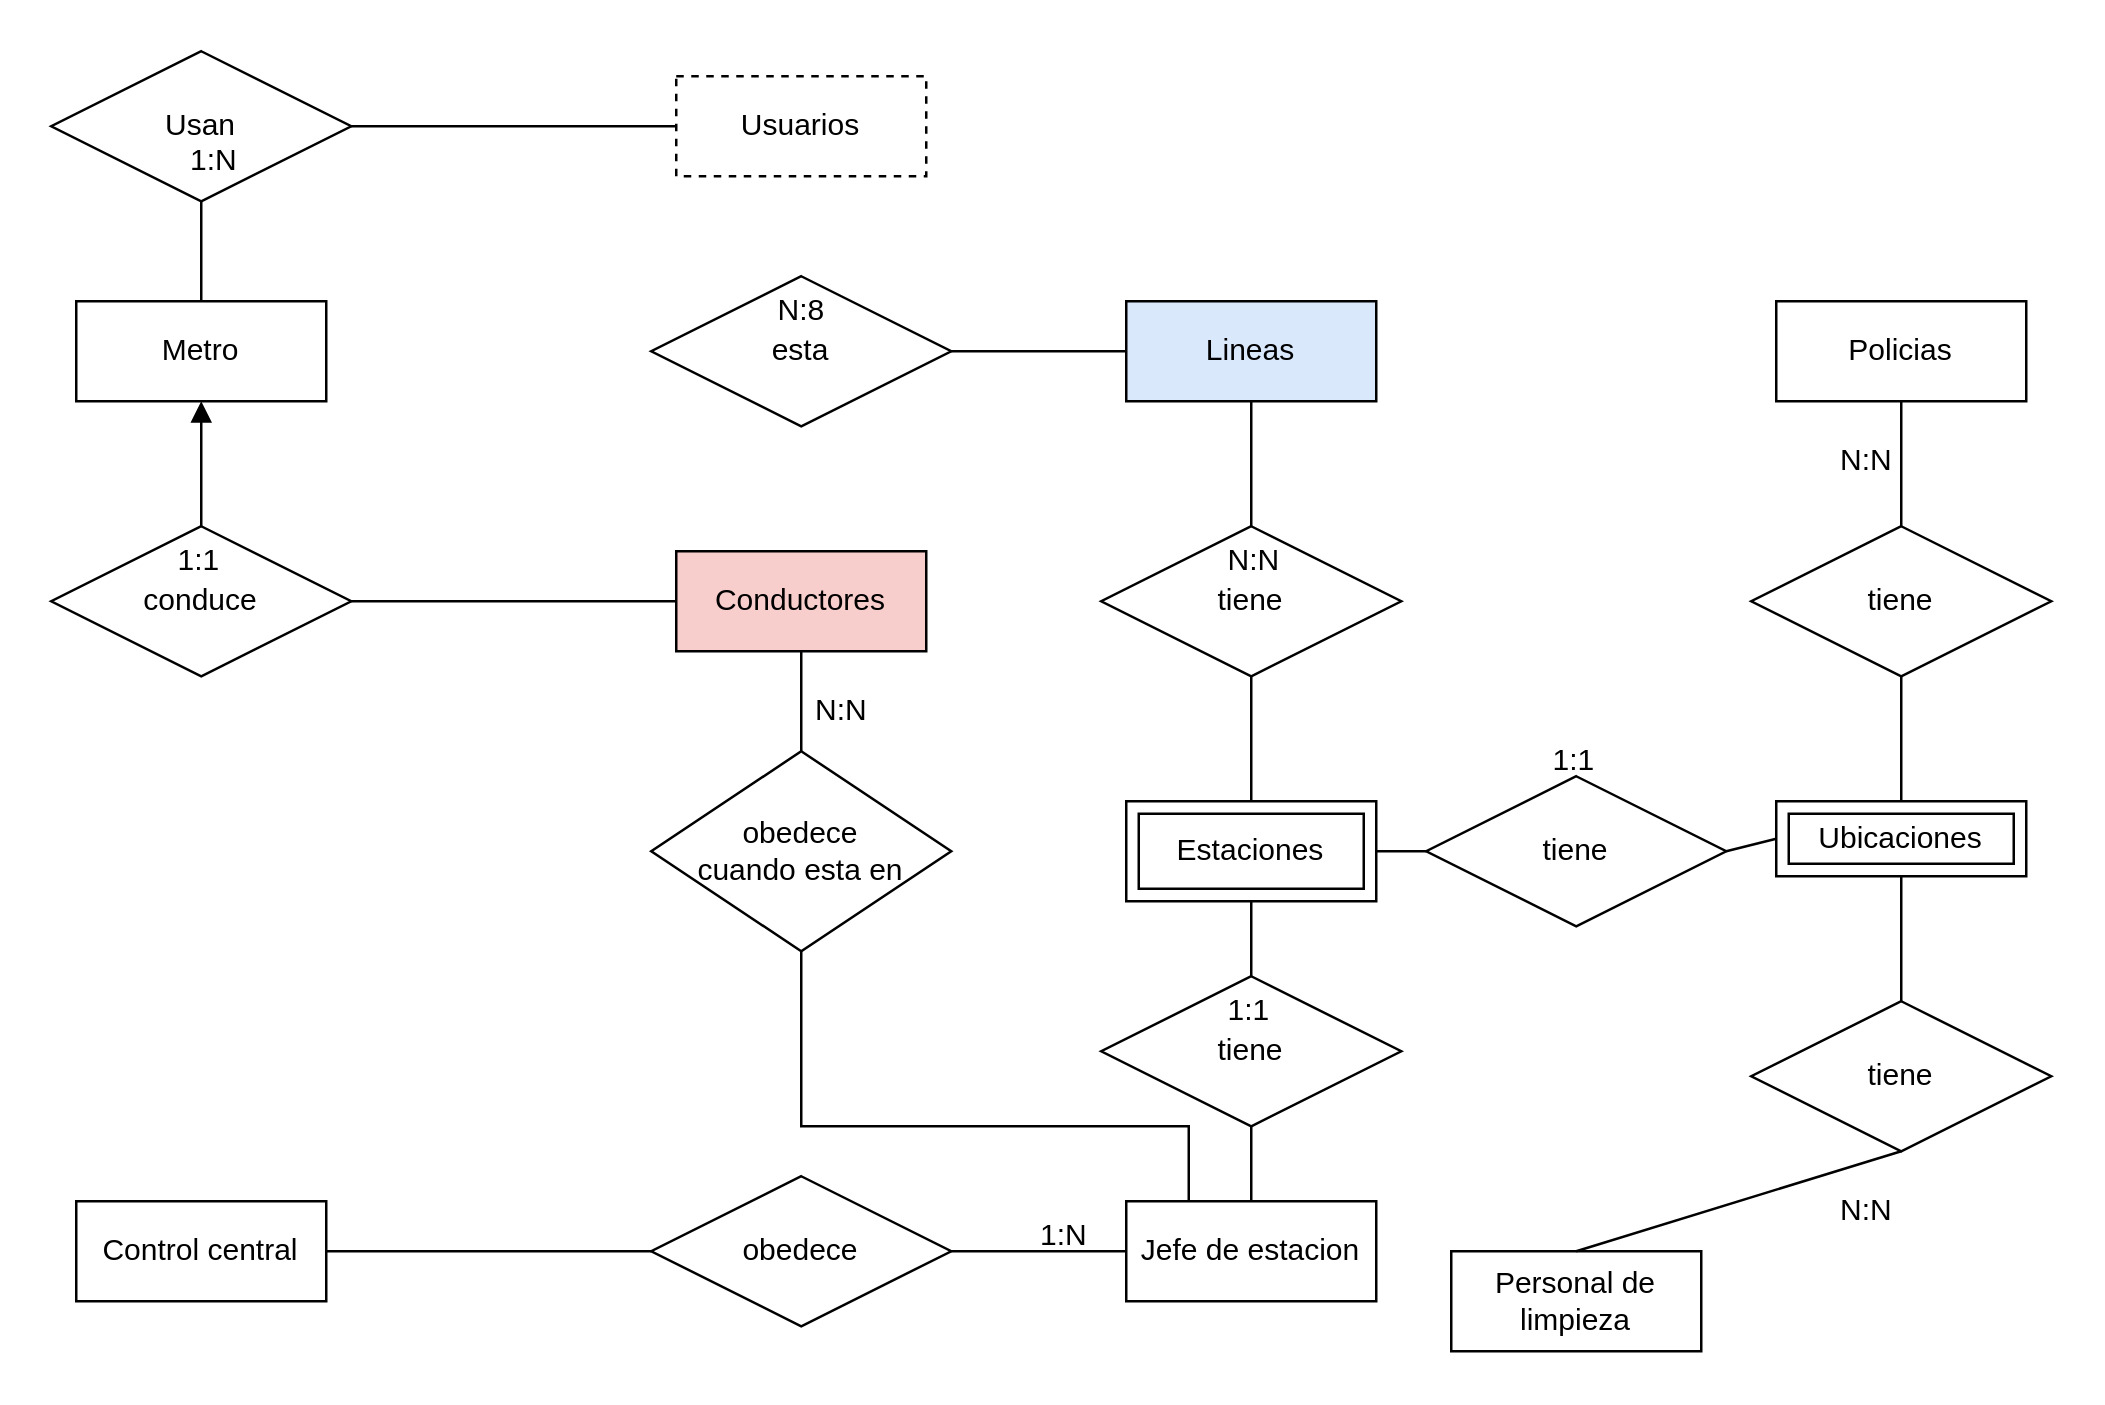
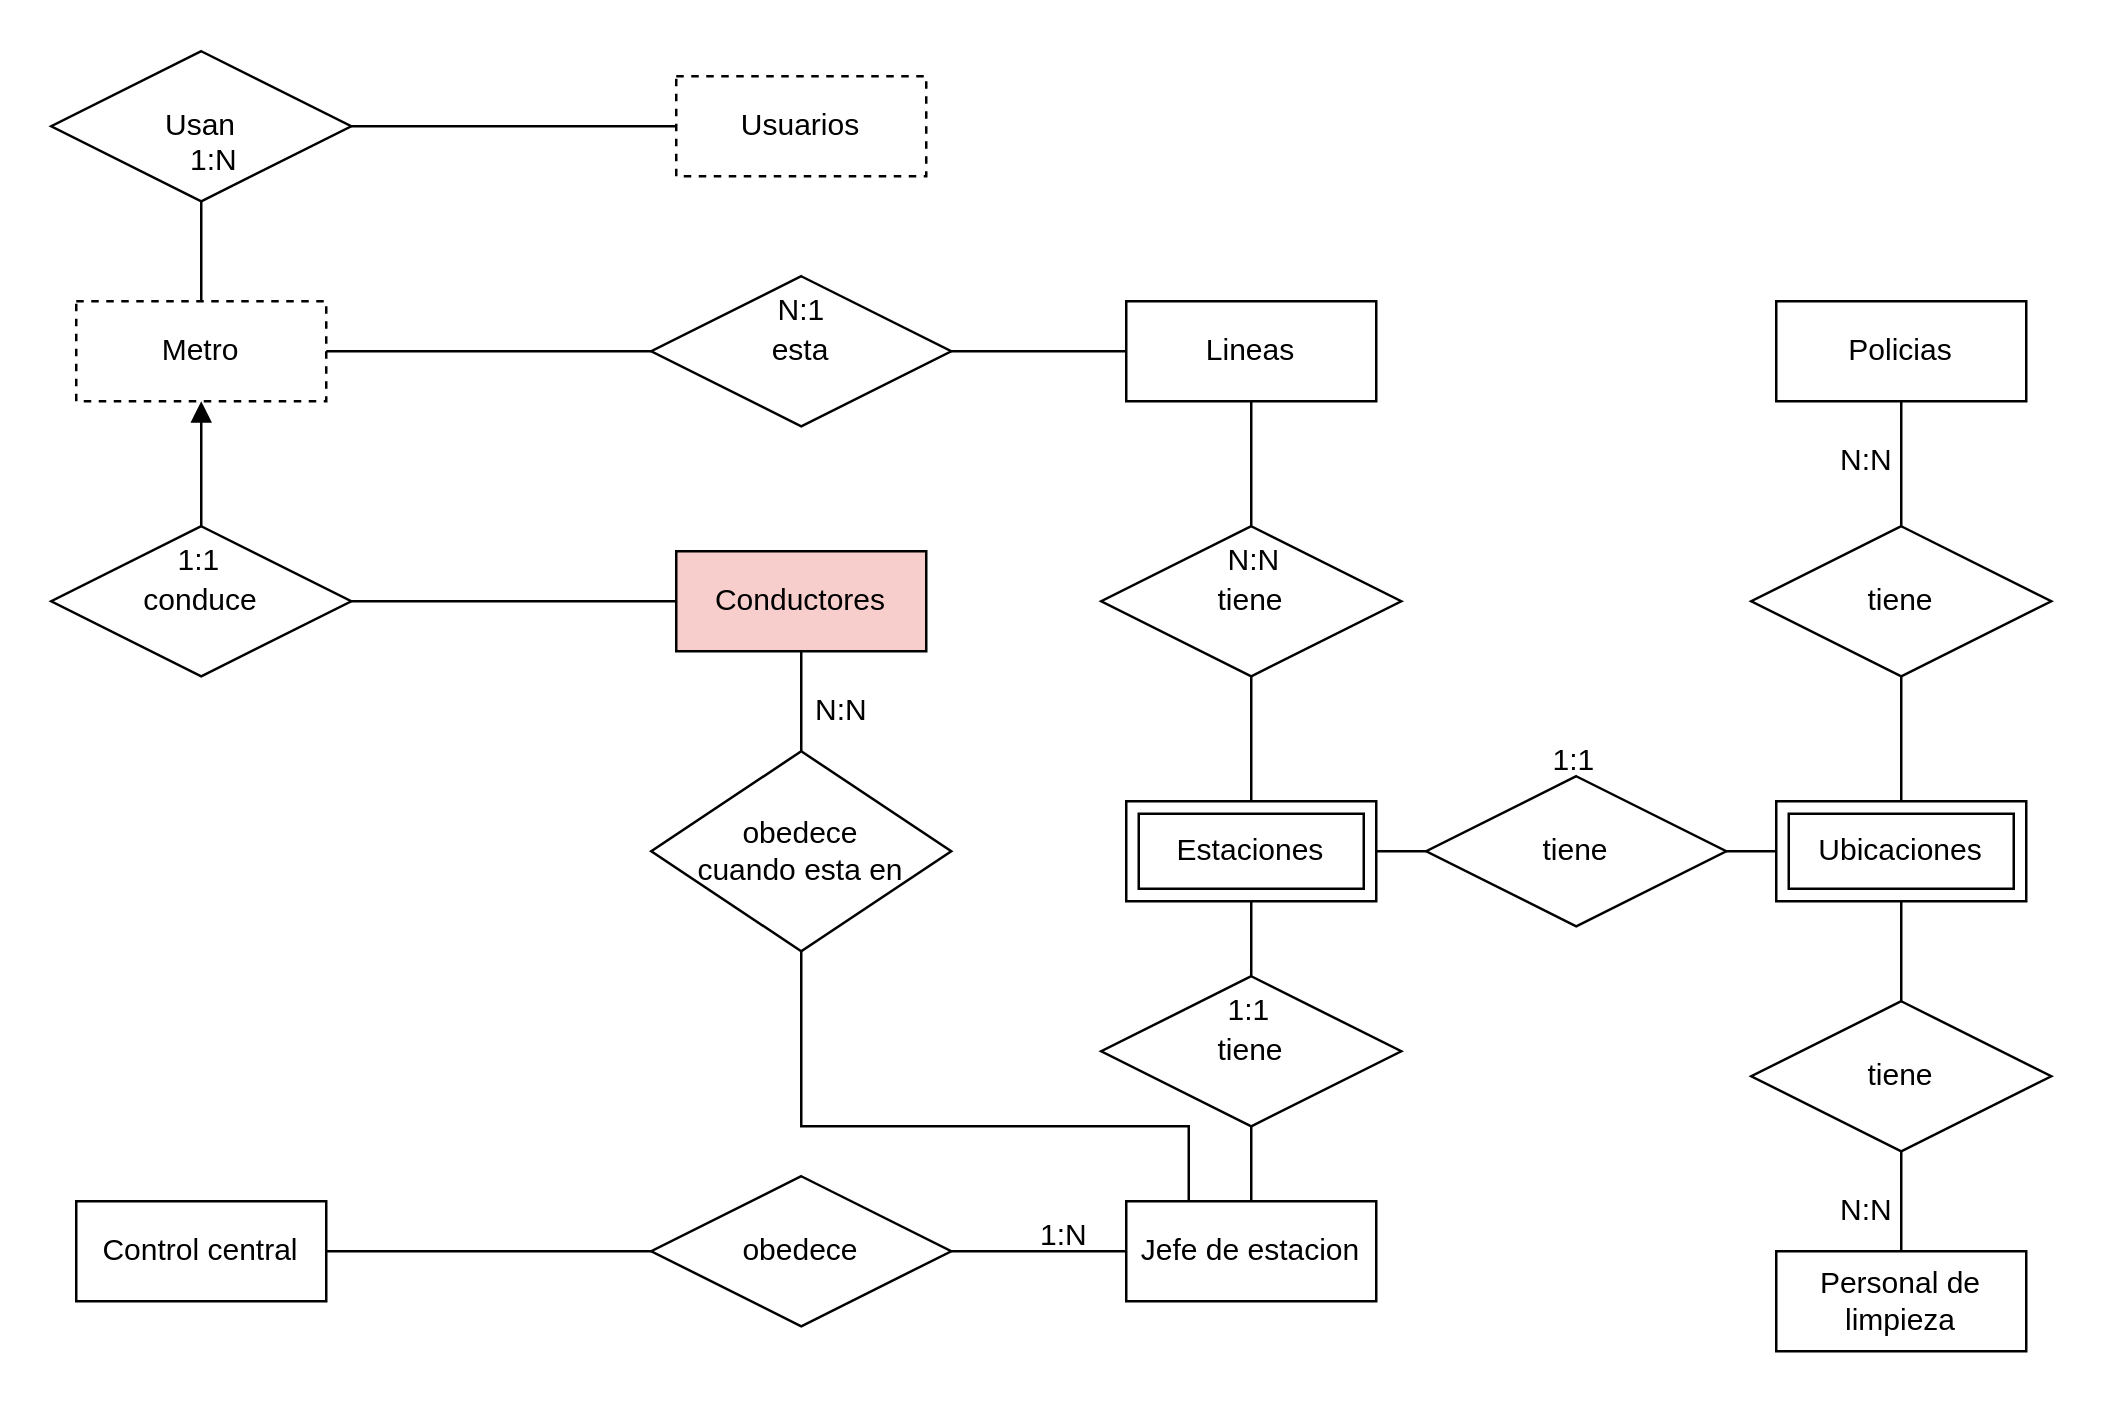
(800, 312) -> (800, 312)
(201, 351) -> (201, 351)
none -> (488, 351)
(1251, 351) -> (1251, 351)
(1901, 839) -> (1901, 851)
(1576, 1301) -> (1901, 1301)
